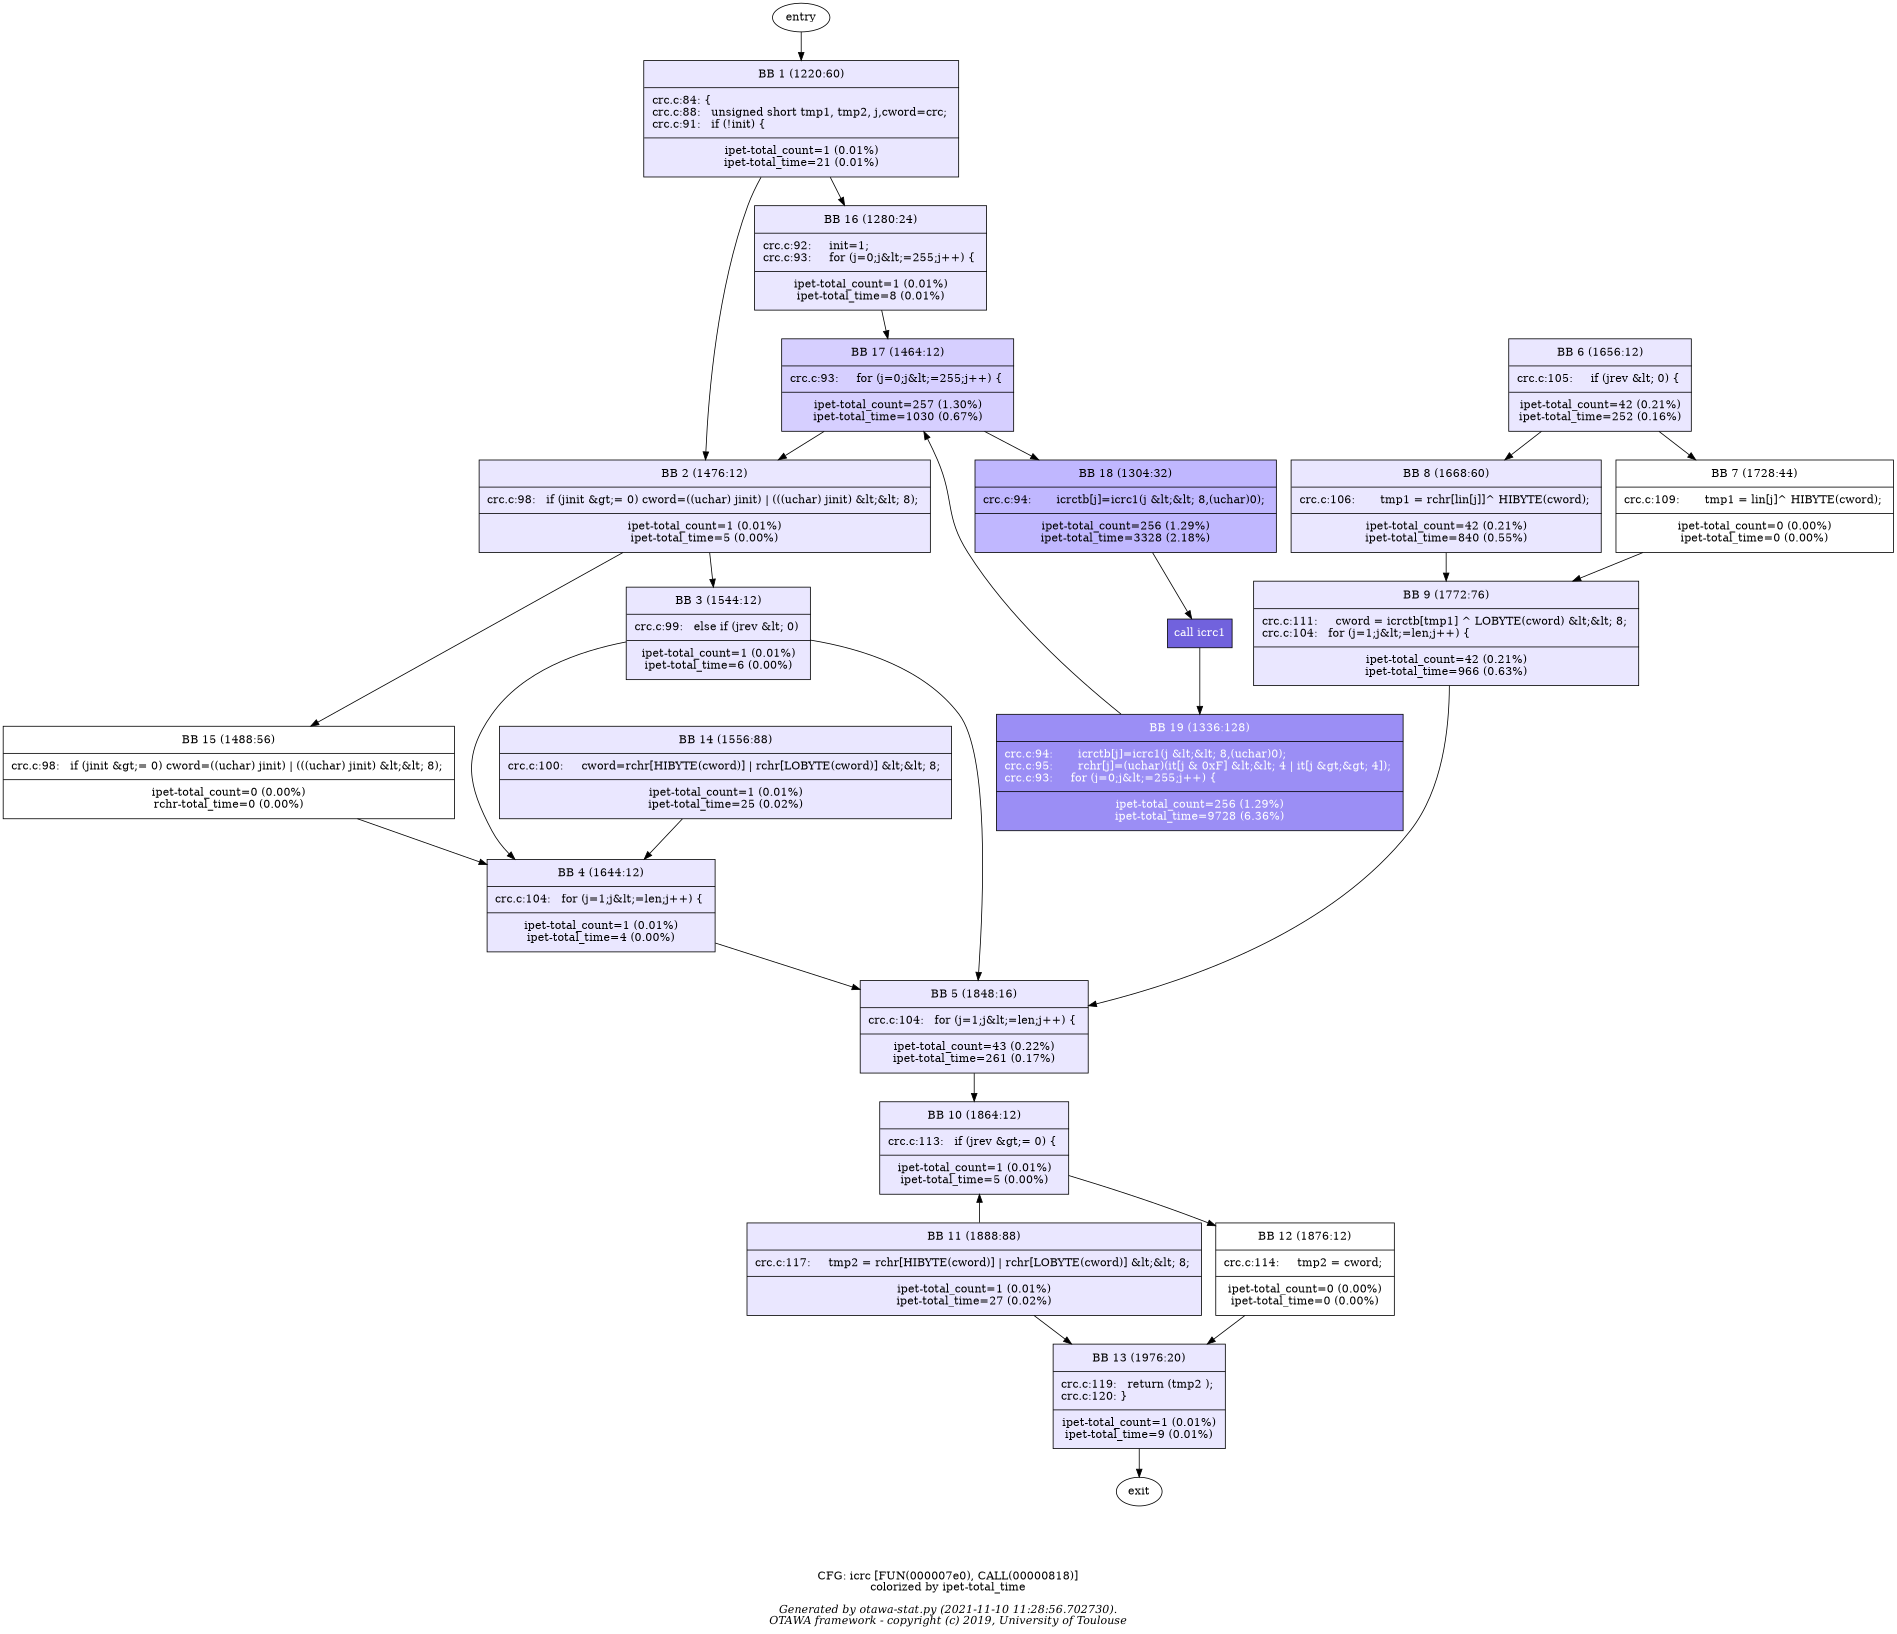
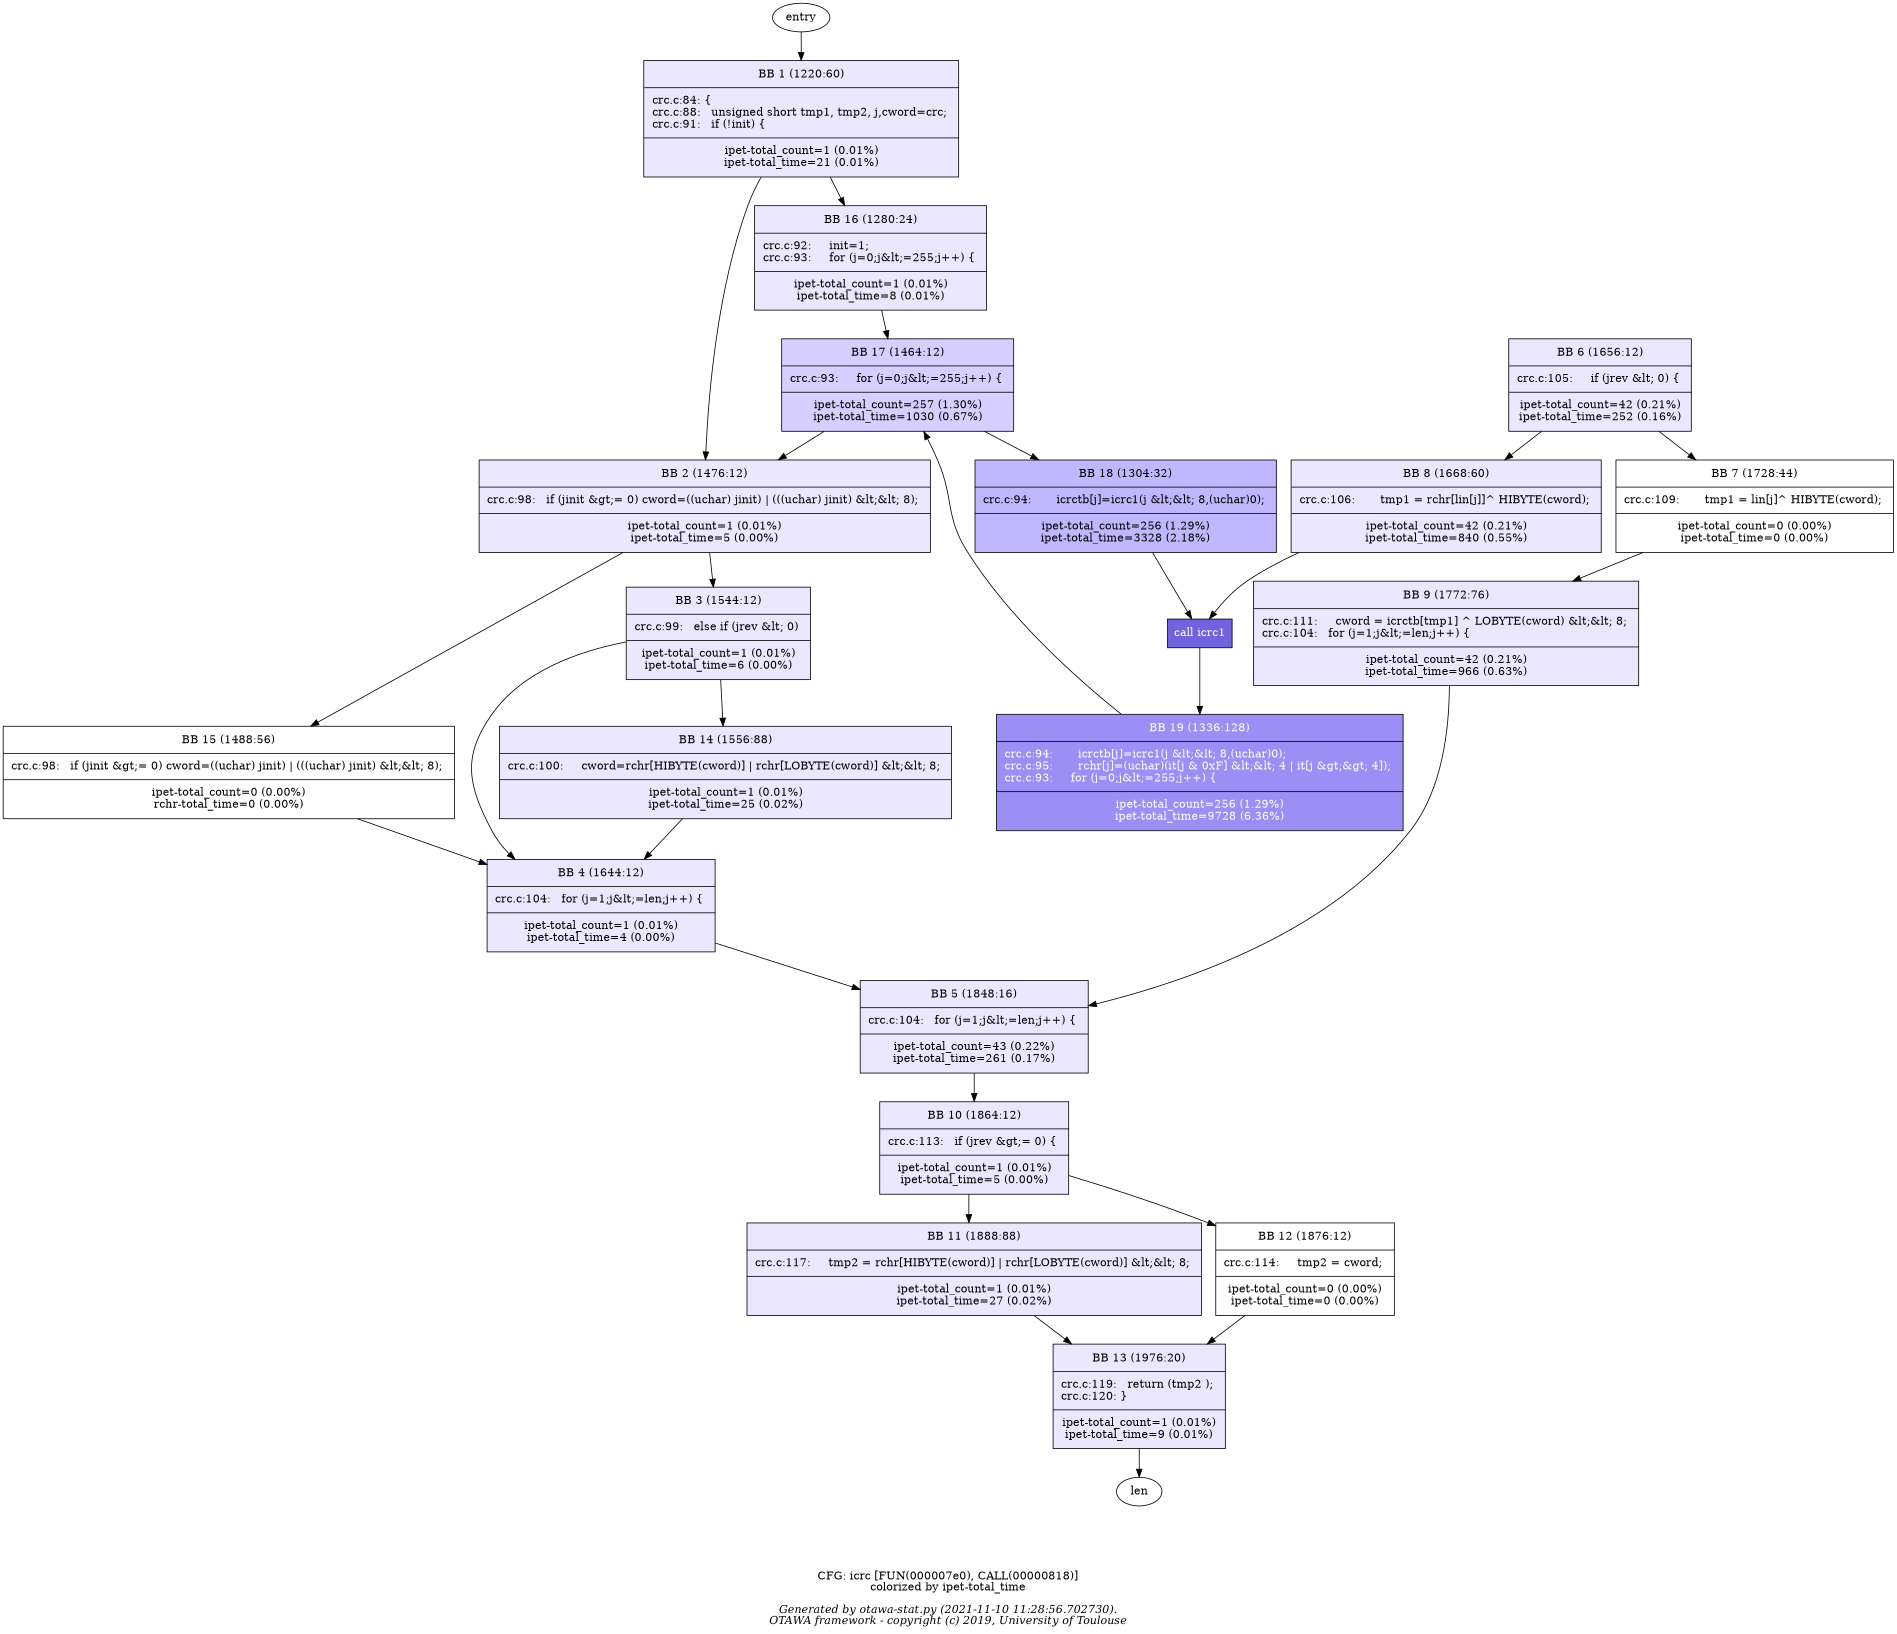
(1446, 563) -> (1253, 577)
(975, 757) -> (722, 699)
(980, 1213) -> (969, 1204)
(1139, 1492) -> (1139, 1492)
